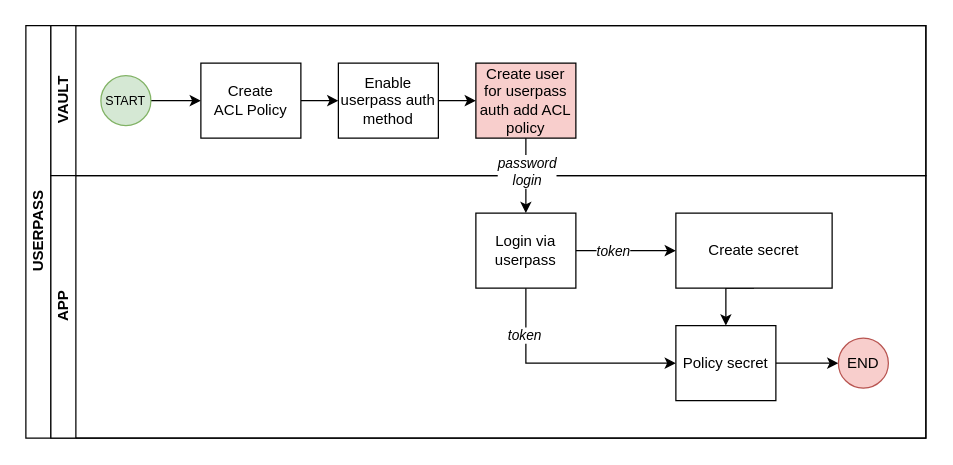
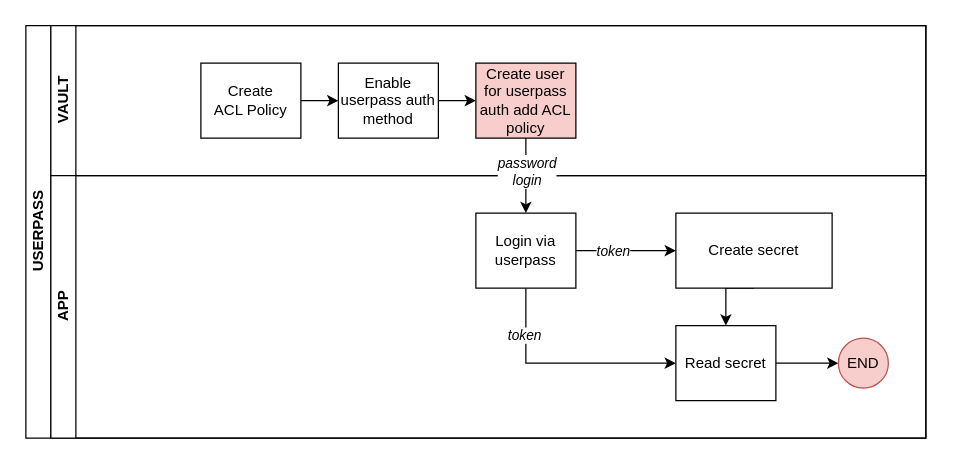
(126, 101) -> none
(172, 101) -> none
(726, 363) -> (726, 363)
